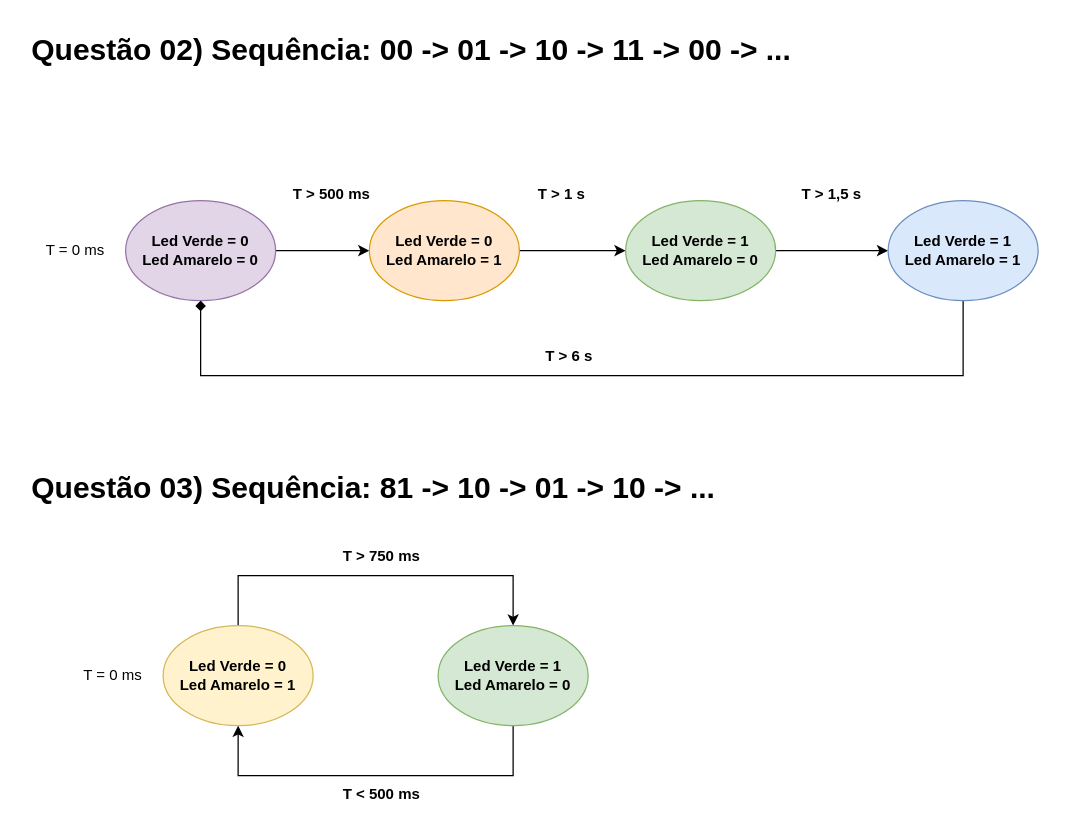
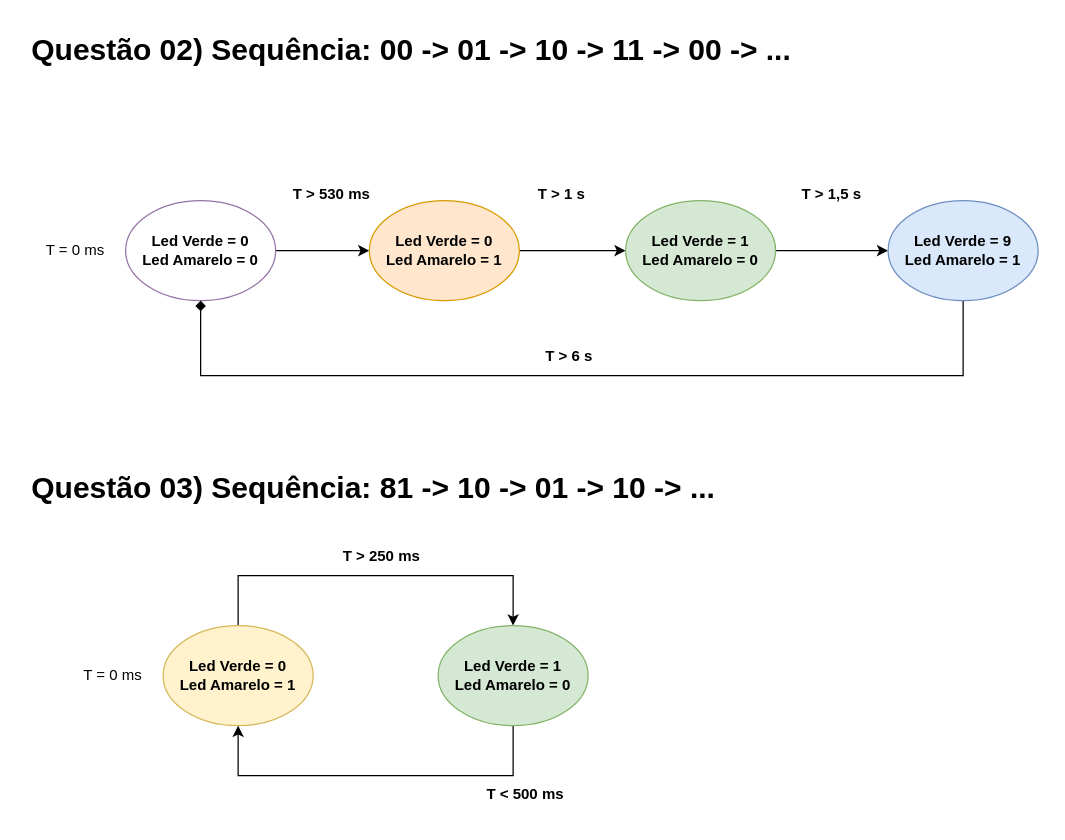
(332, 194) -> (332, 194)
(201, 251) -> (201, 251)
(963, 251) -> (963, 251)
(382, 557) -> (382, 557)
(382, 794) -> (526, 794)
